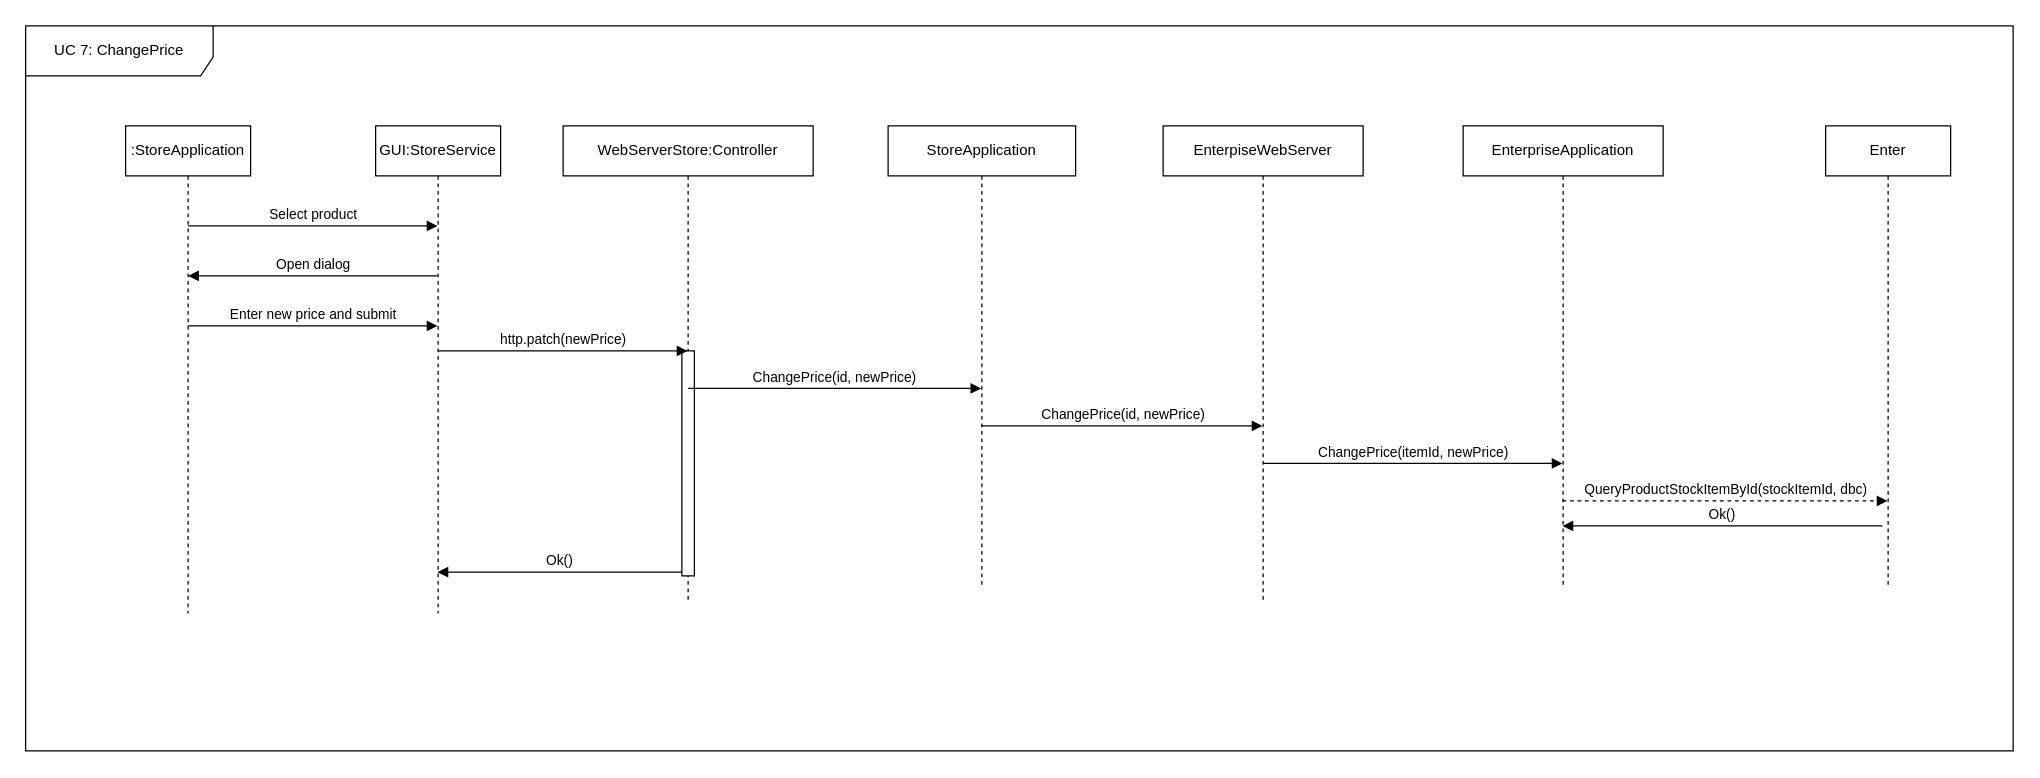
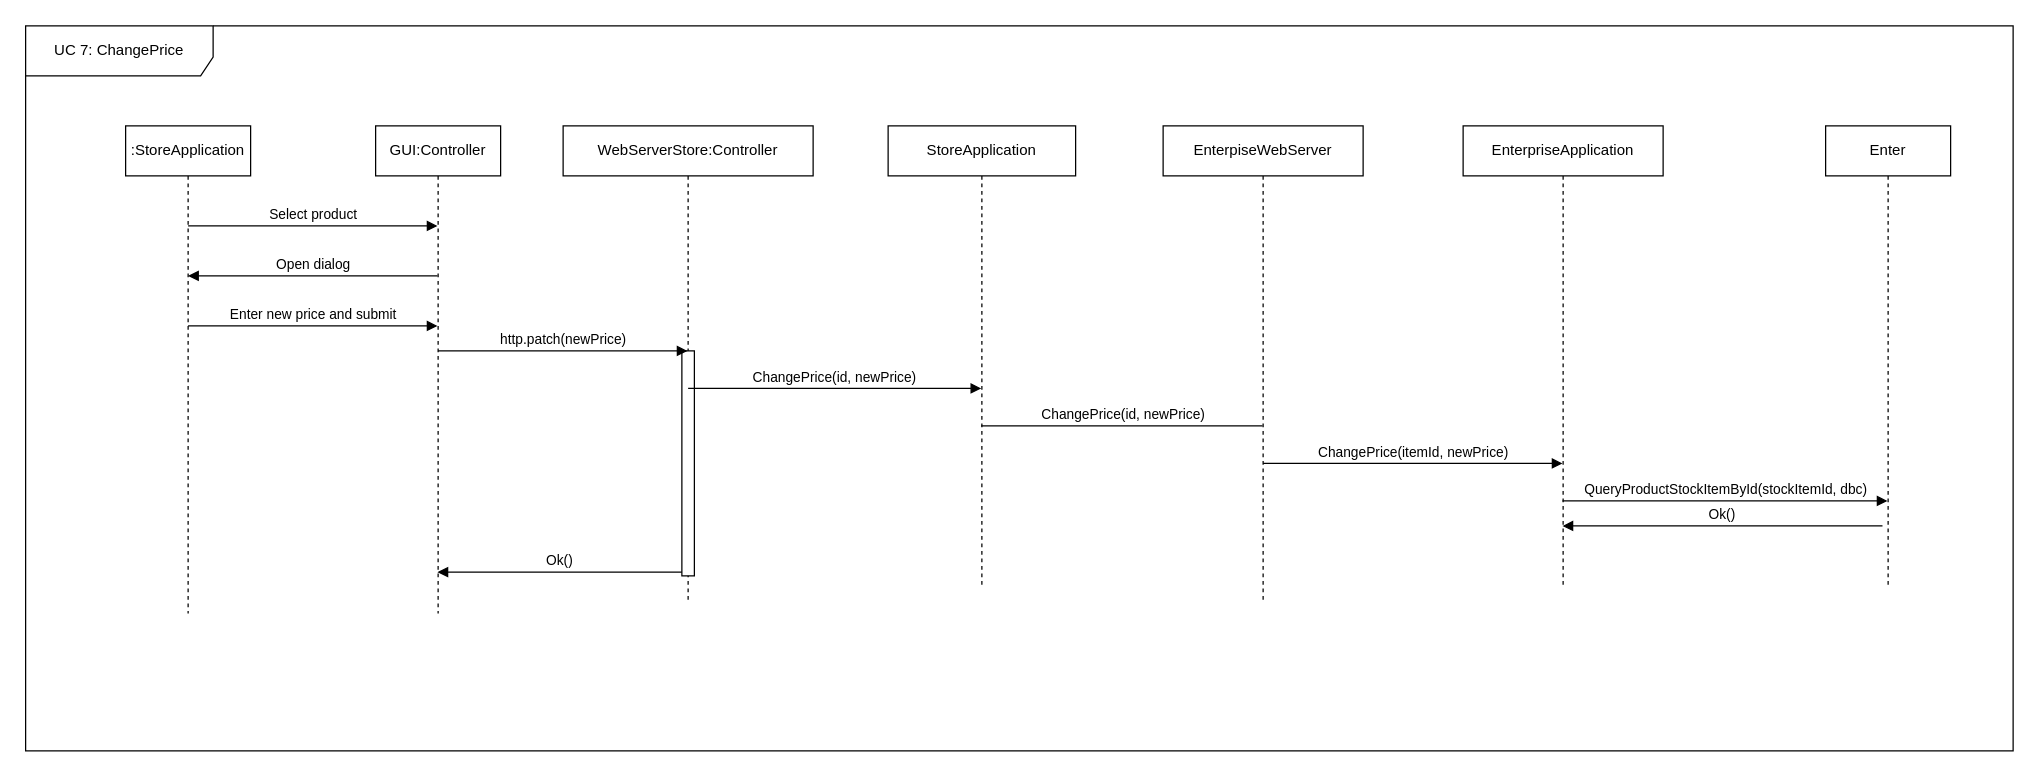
(438, 151) -> (438, 151)
(1251, 426) -> (1255, 426)
(1721, 501) -> (1721, 501)
